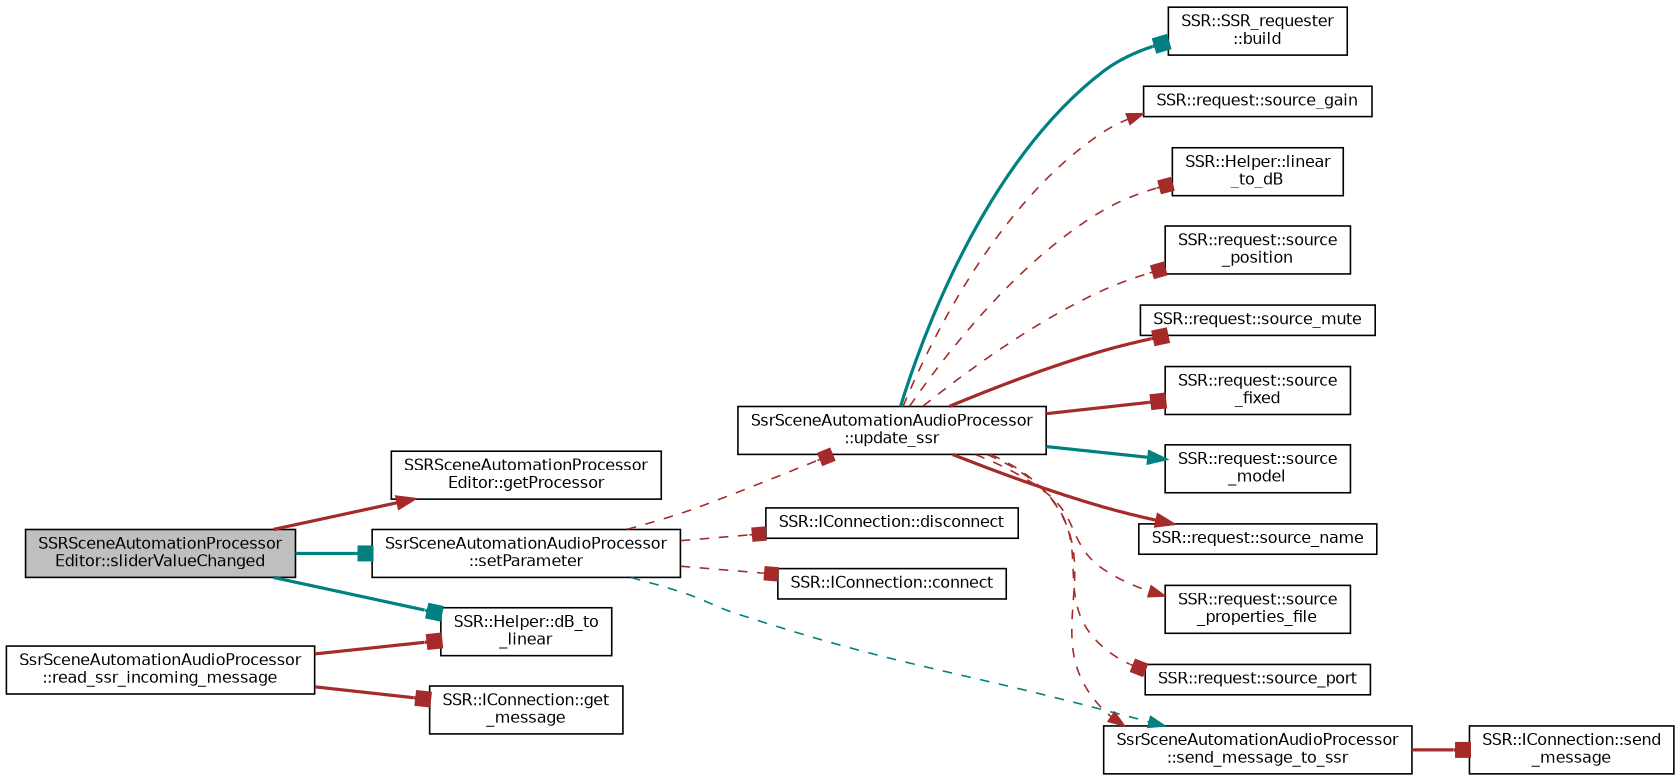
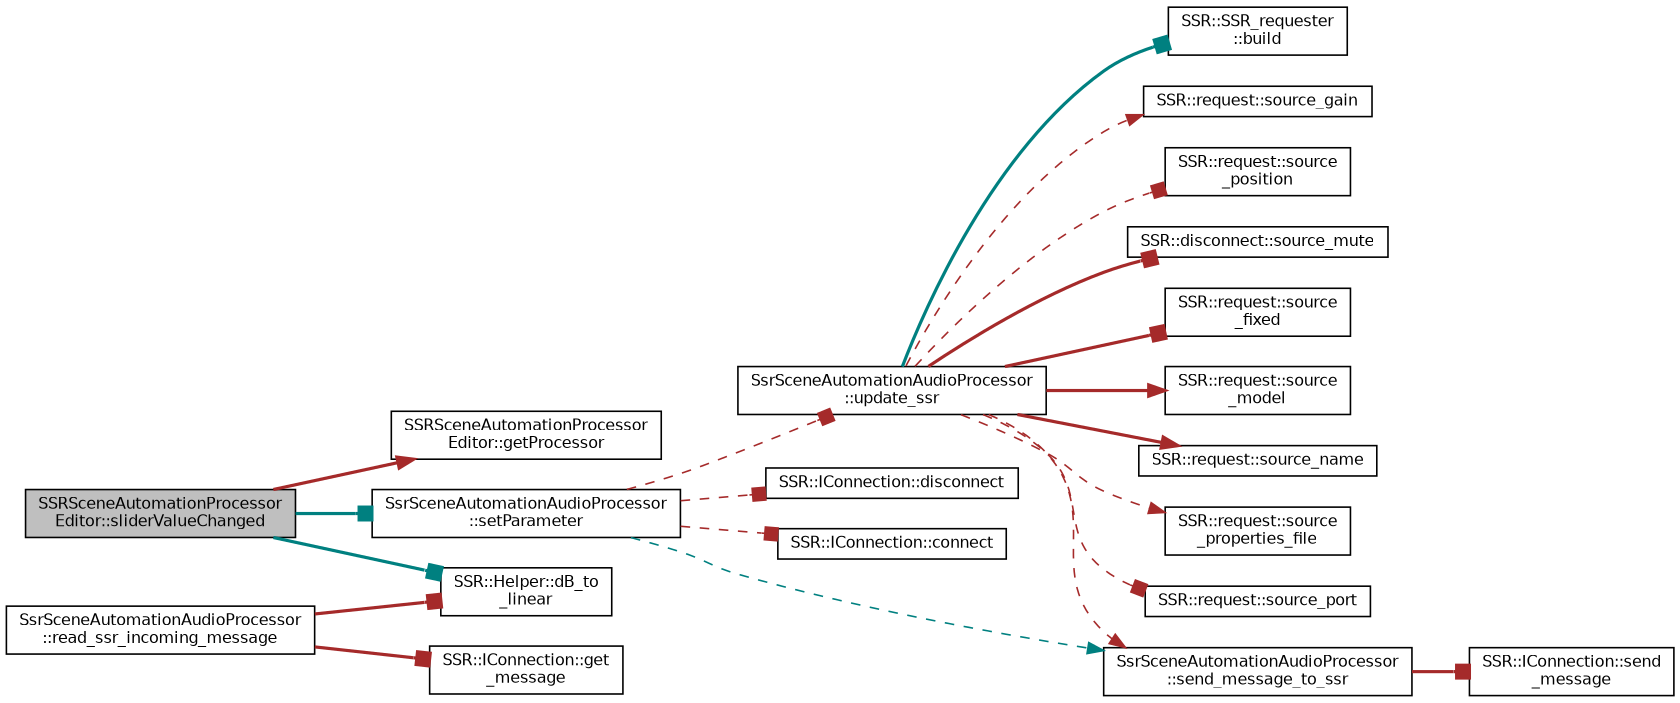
(1258, 172) -> none
(1258, 320) -> (1258, 242)
(1098, 452) -> (1097, 391)
